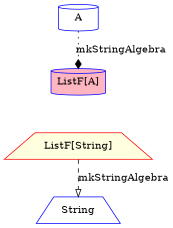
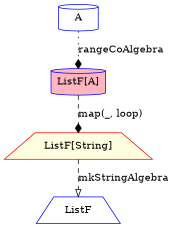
(121, 50) -> (121, 50)
none -> (78, 110)
(78, 210) -> (78, 210)
